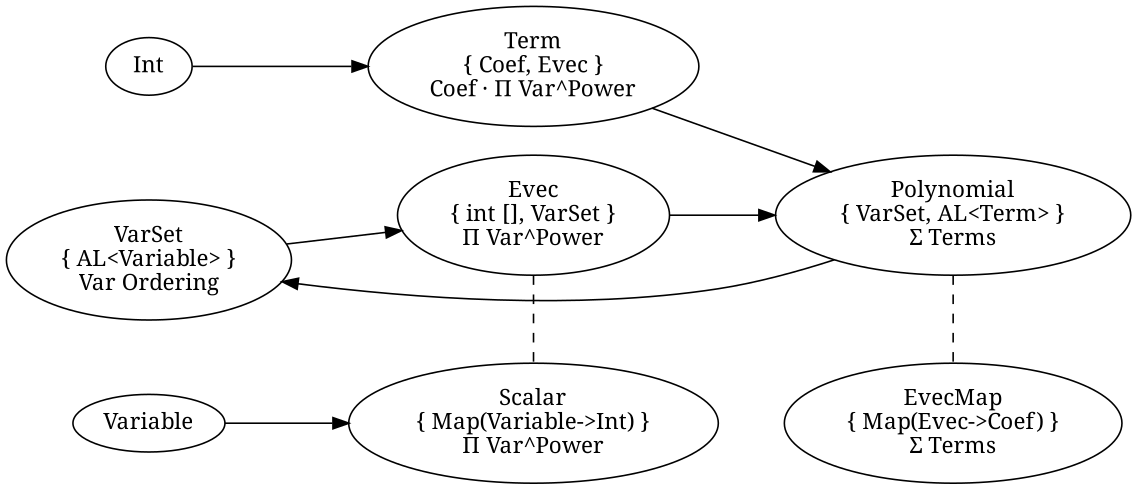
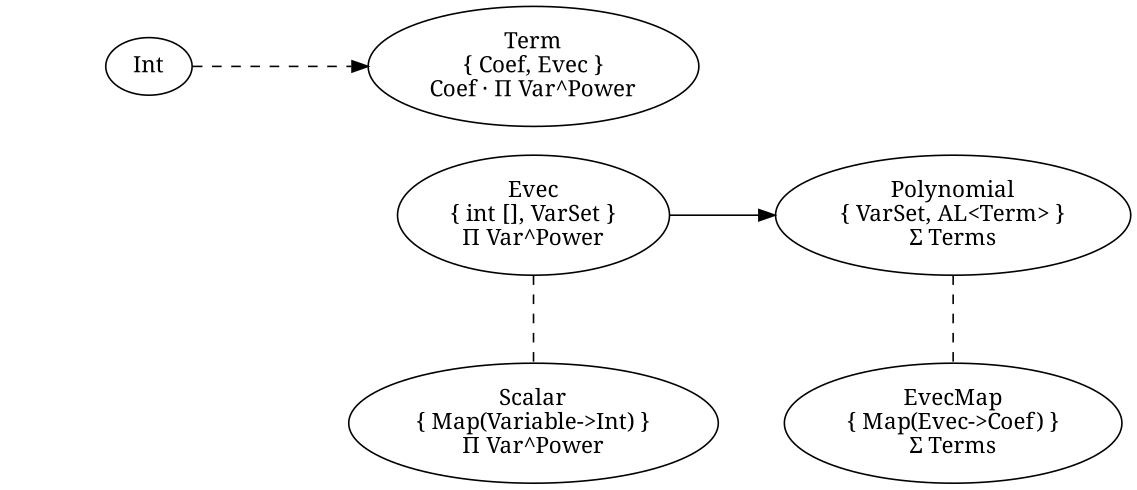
(272, 66) -> (272, 66)
(734, 137) -> none
(149, 260) -> none
(149, 423) -> none
